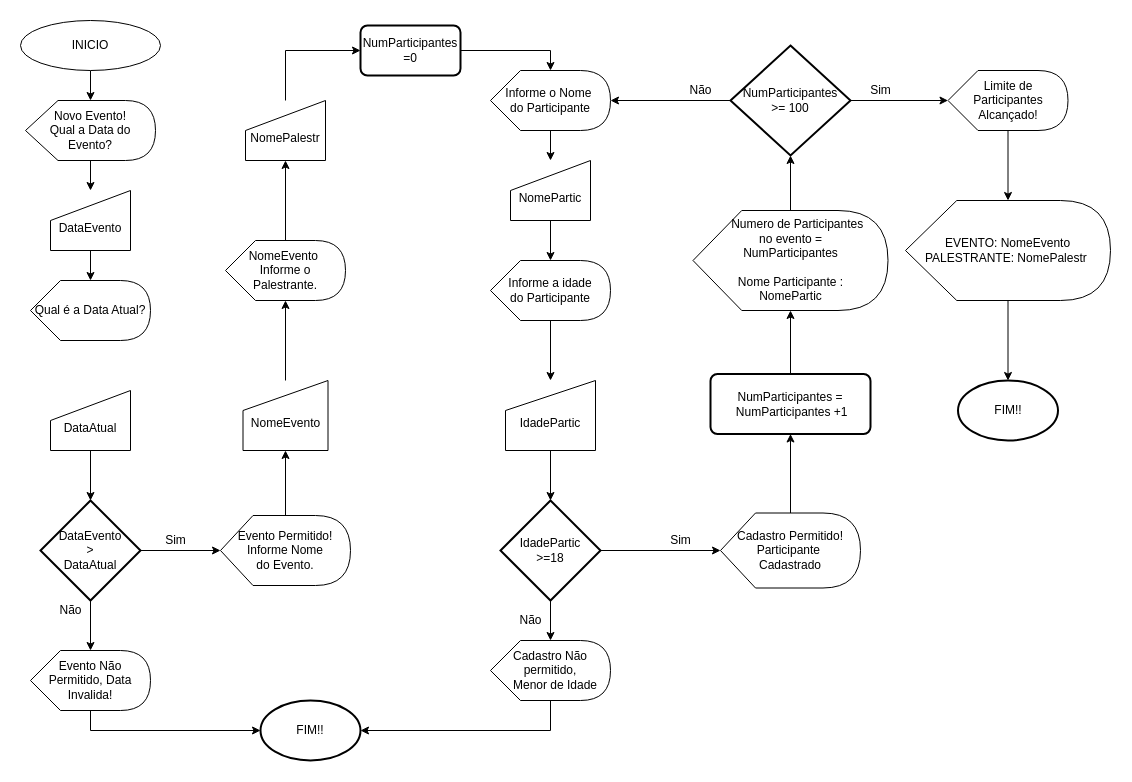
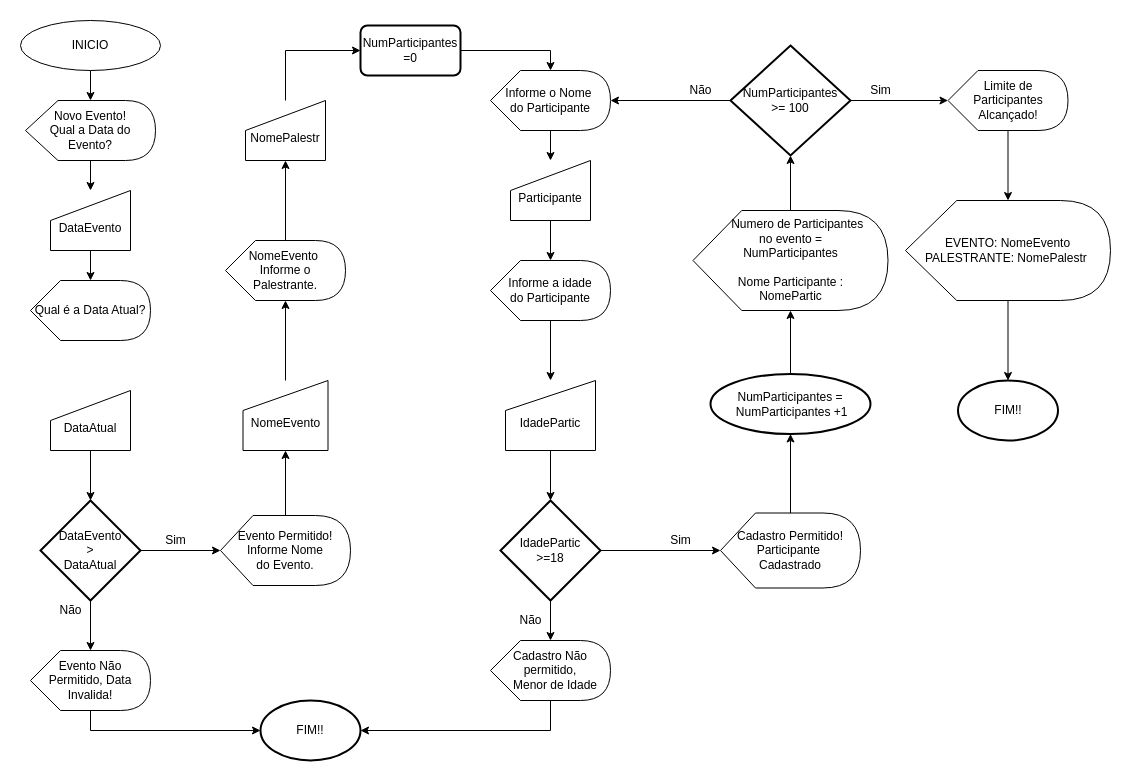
(551, 191) -> (551, 191)
(791, 404) -> (791, 404)
